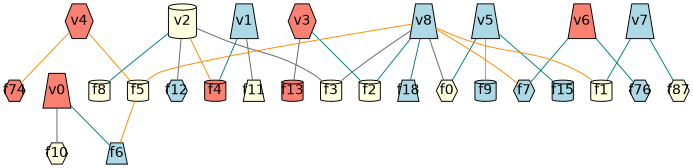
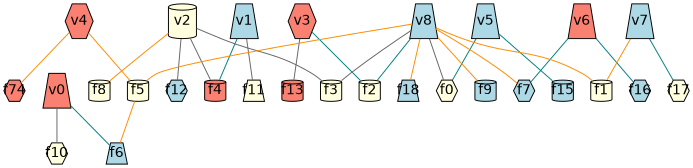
(486, 52) -> (457, 59)
(199, 56) -> (199, 56)
(139, 57) -> (139, 57)
(620, 57) -> (620, 57)
(415, 59) -> (415, 59)
(640, 91) -> (640, 91)
(679, 91) -> (679, 91)
